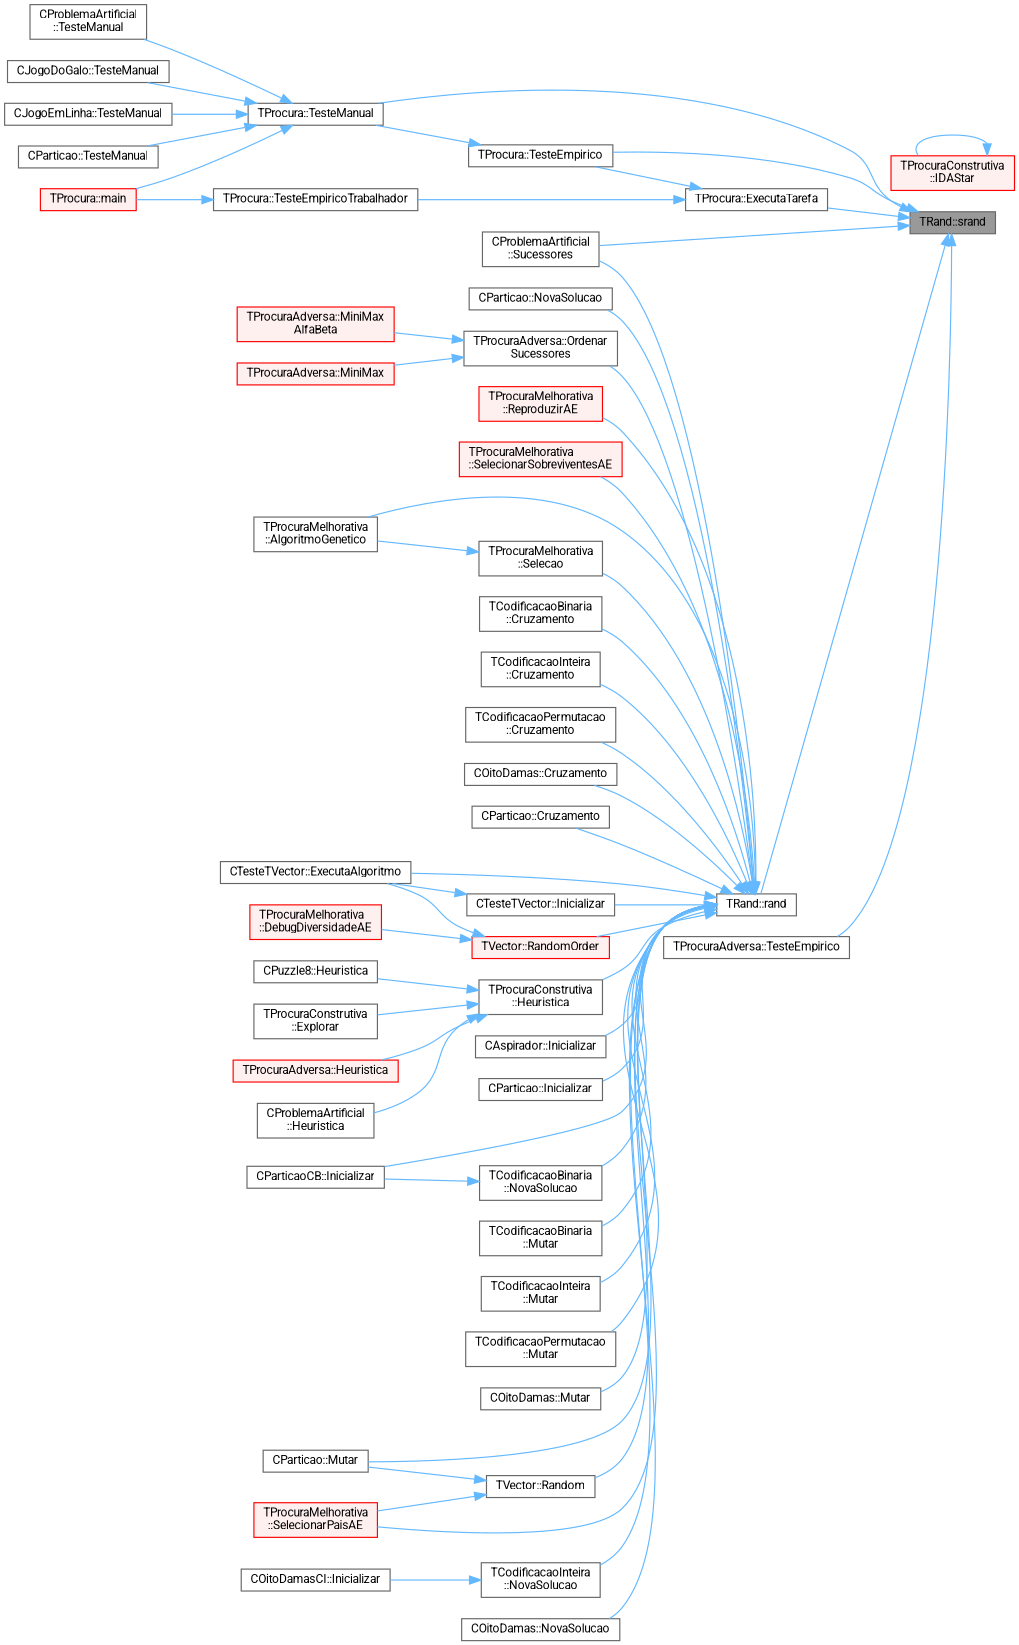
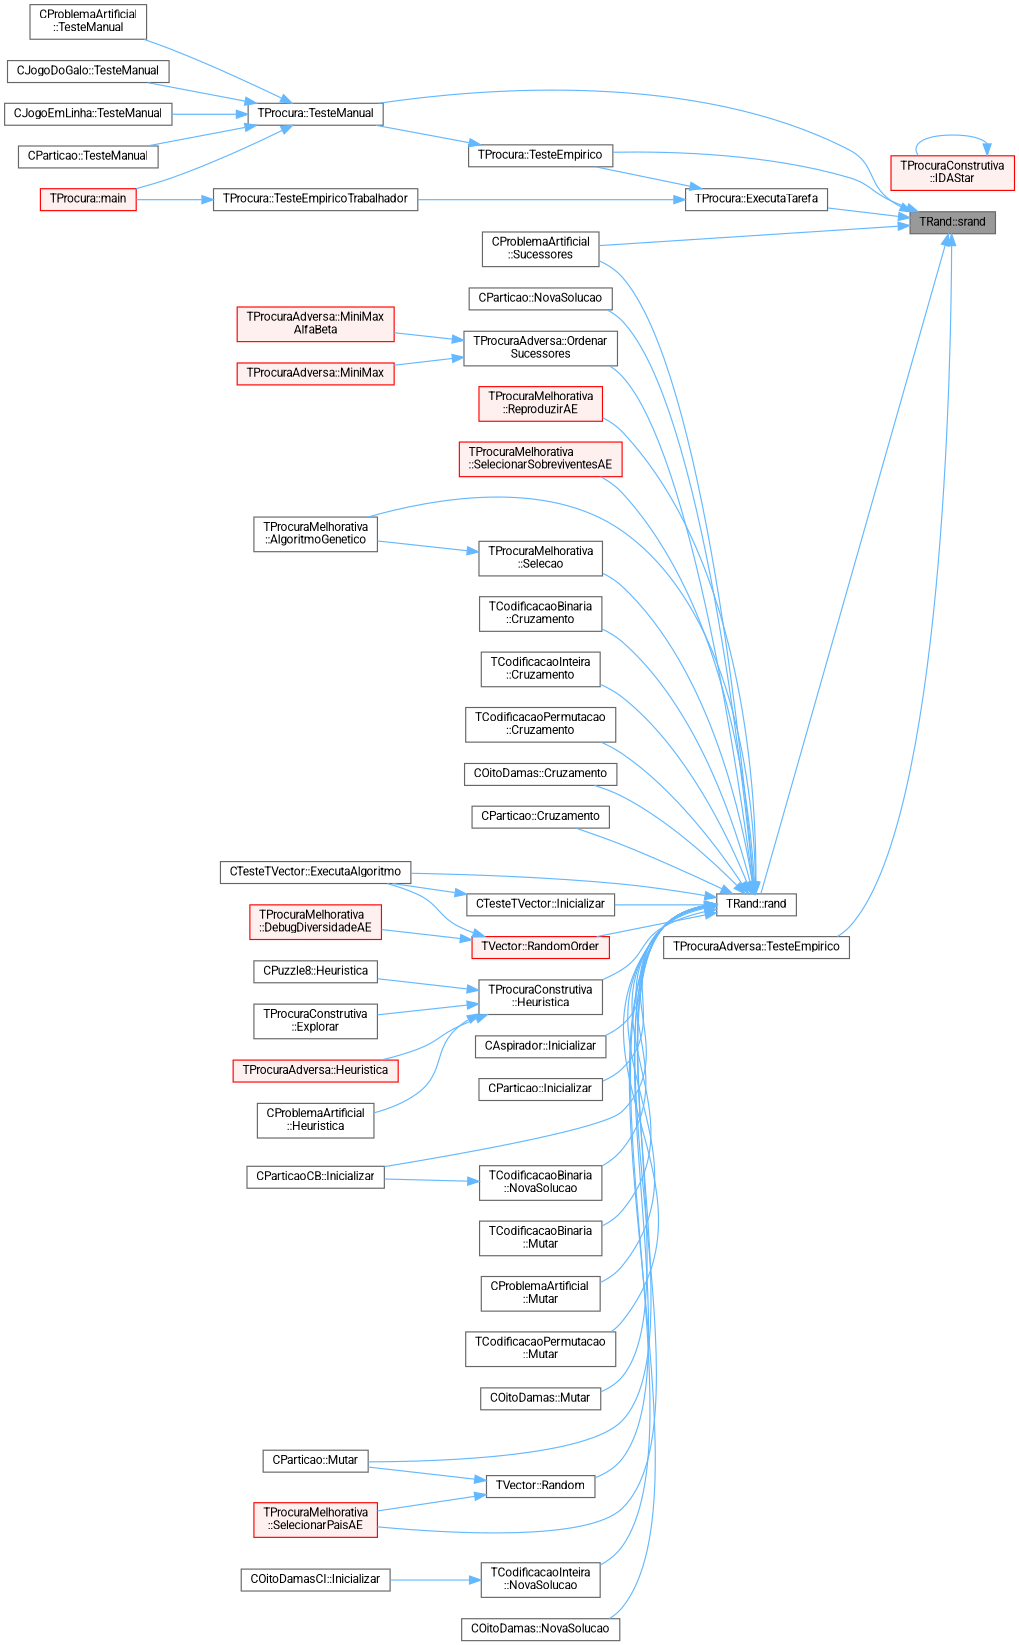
(541, 1294) -> (541, 1294)
